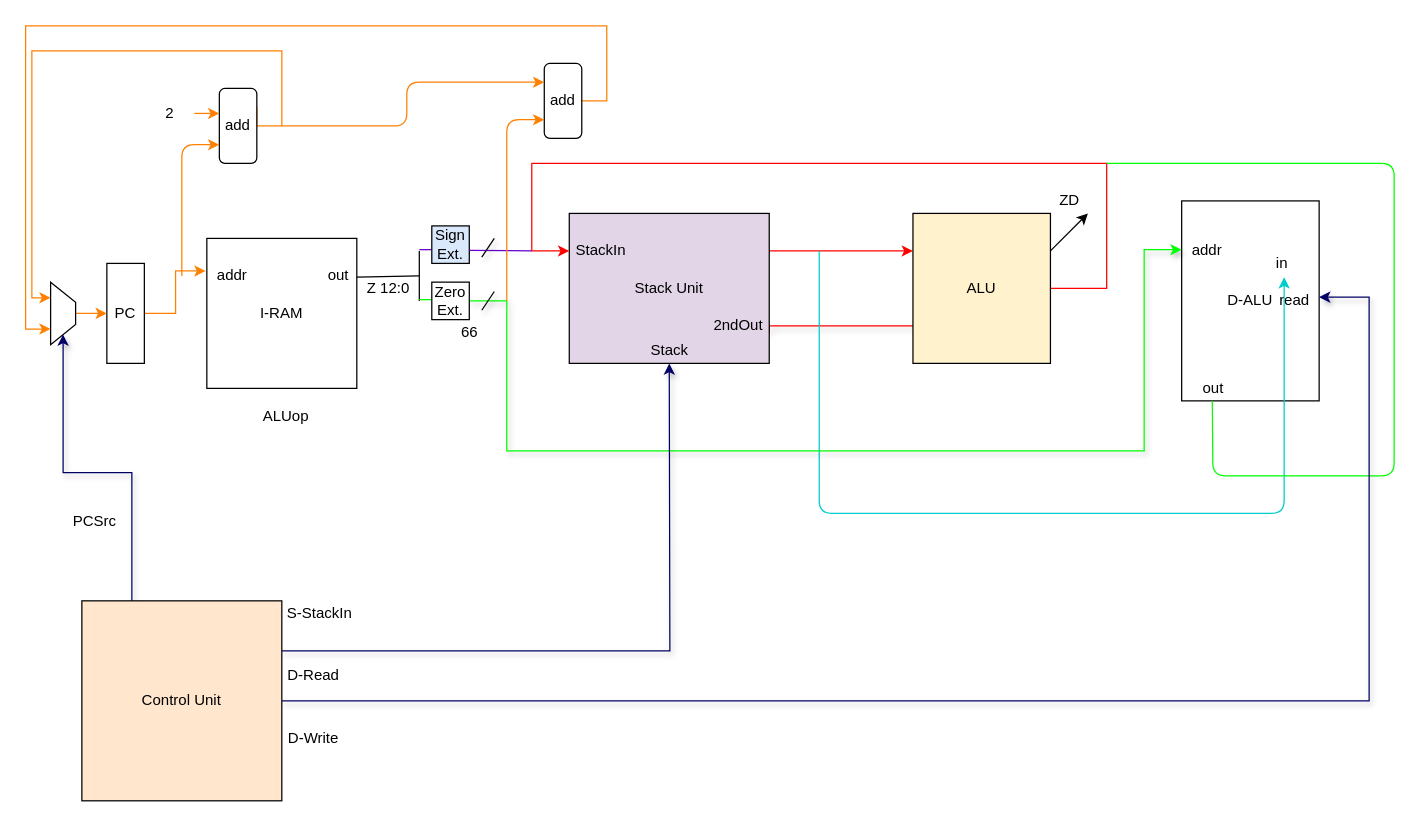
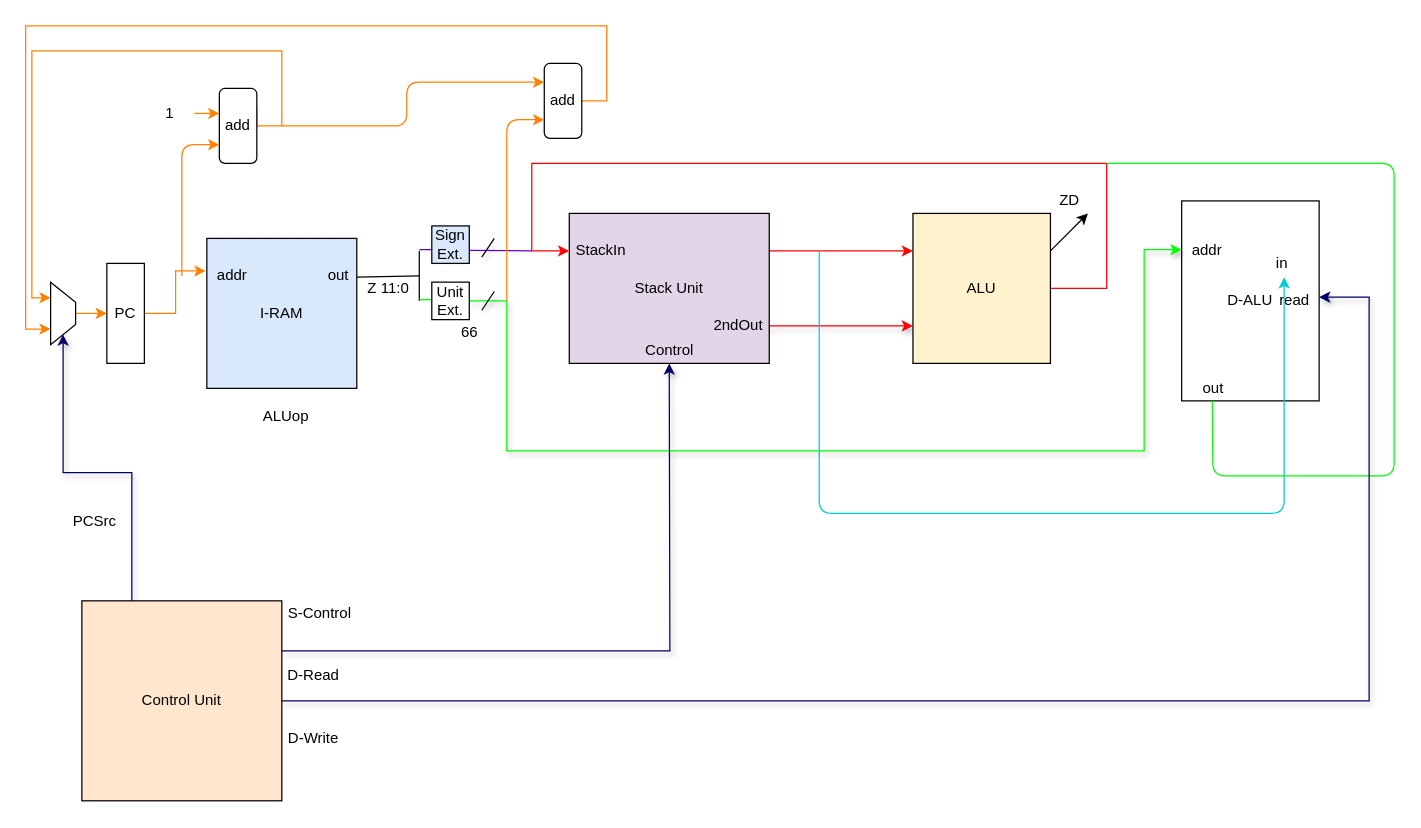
(170, 113) -> (170, 113)
(389, 288) -> (389, 288)
(451, 301) -> (451, 301)
(282, 313) -> (282, 313)
(906, 326) -> (903, 326)
(670, 351) -> (670, 351)
(320, 613) -> (320, 613)
